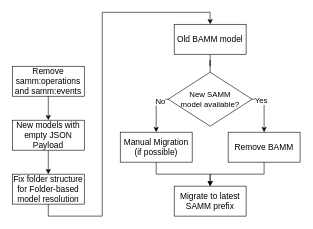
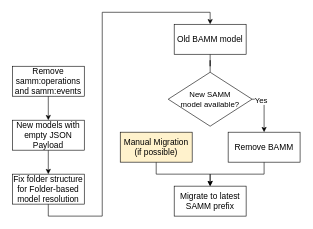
(158, 99) -> none
(156, 147) -> (156, 147)
